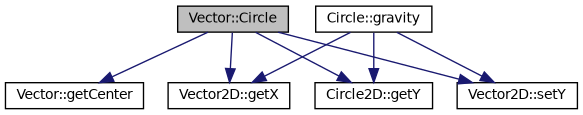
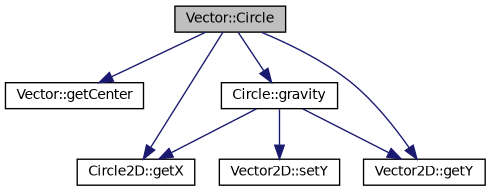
(364, 55) -> (251, 52)
(229, 96) -> (136, 172)
(374, 96) -> (424, 172)
